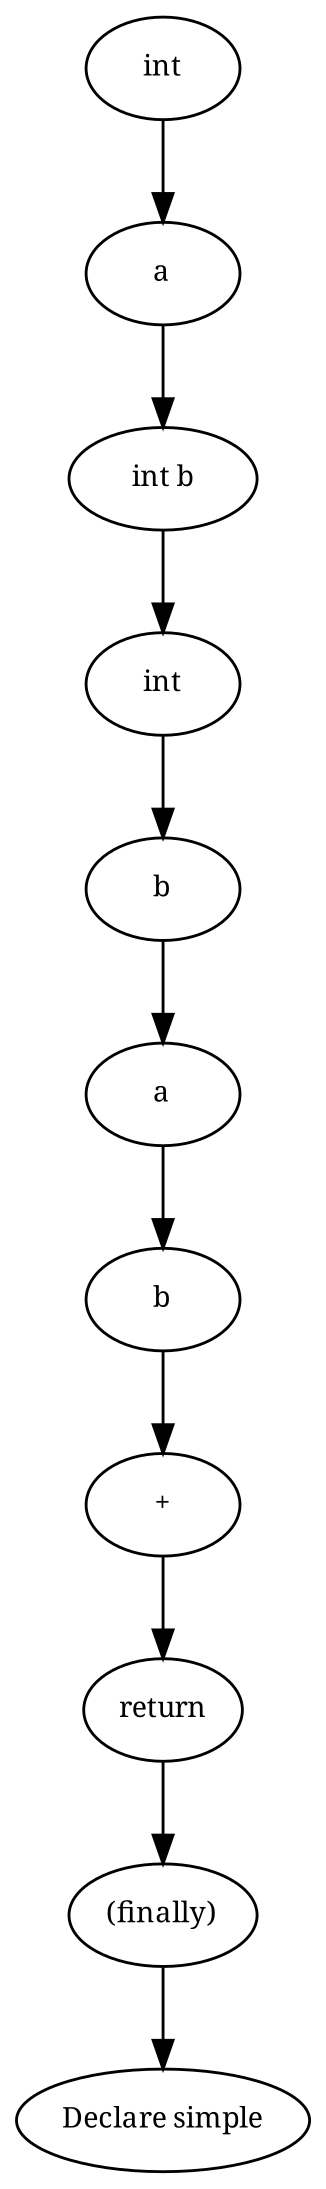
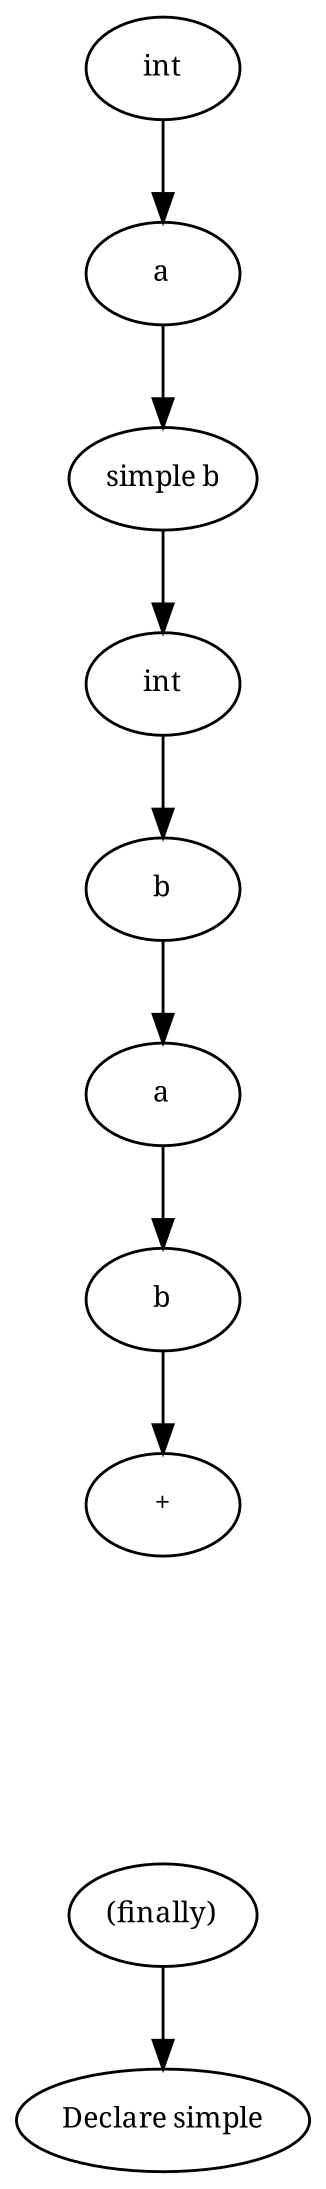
(163, 479) -> (163, 479)
(163, 1710) -> none
